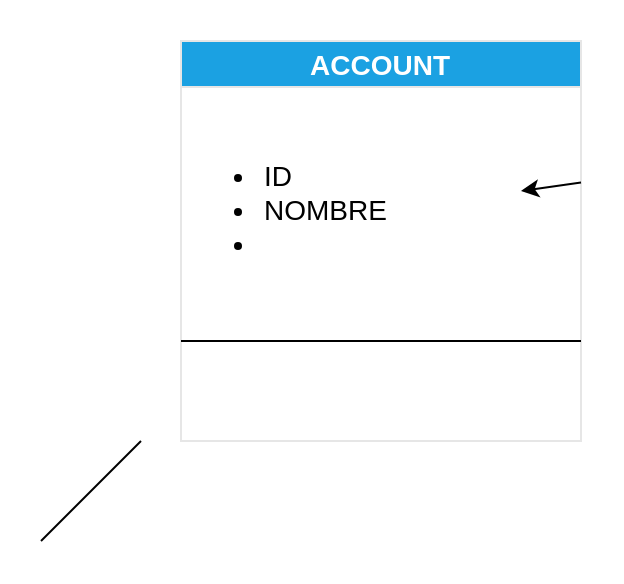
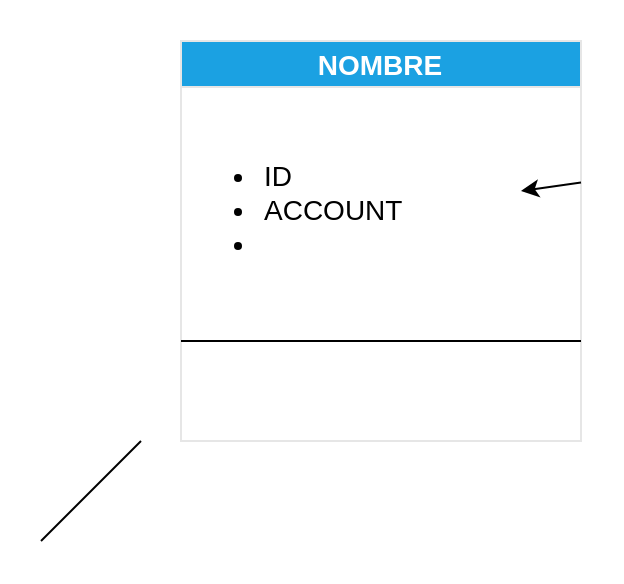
(380, 66) -> (380, 66)
(232, 211) -> (240, 211)
